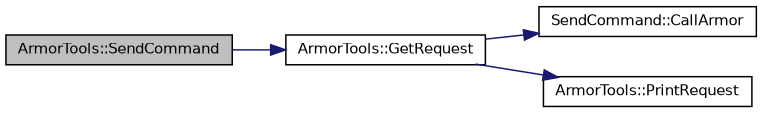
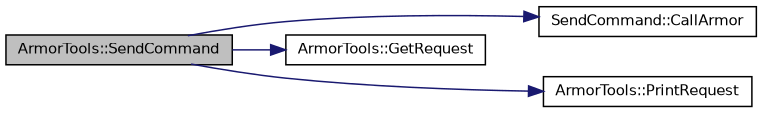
(505, 37) -> (355, 17)
(509, 70) -> (359, 84)
